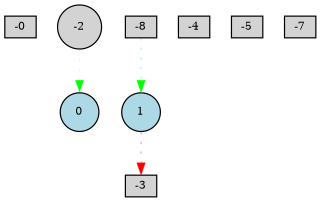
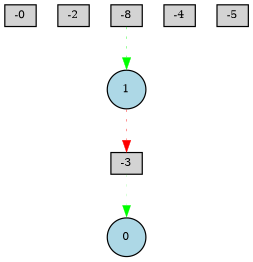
(80, 27) -> (74, 16)
(300, 27) -> none
(80, 65) -> (127, 190)
